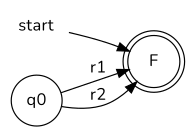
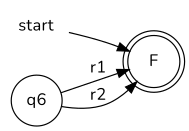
(37, 101) -> (37, 101)
